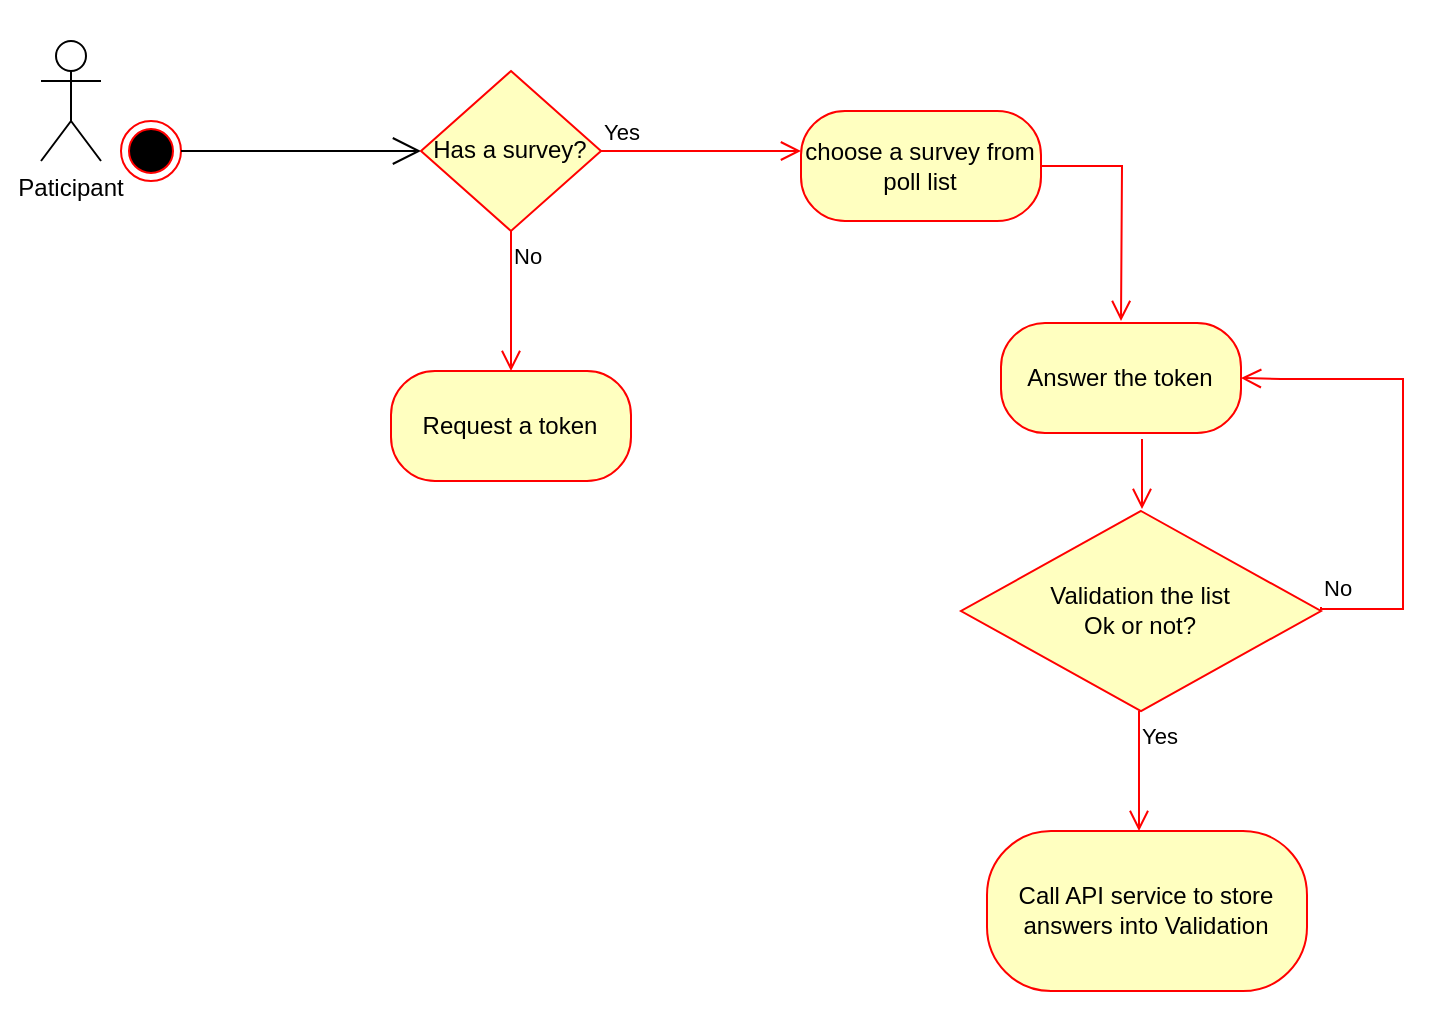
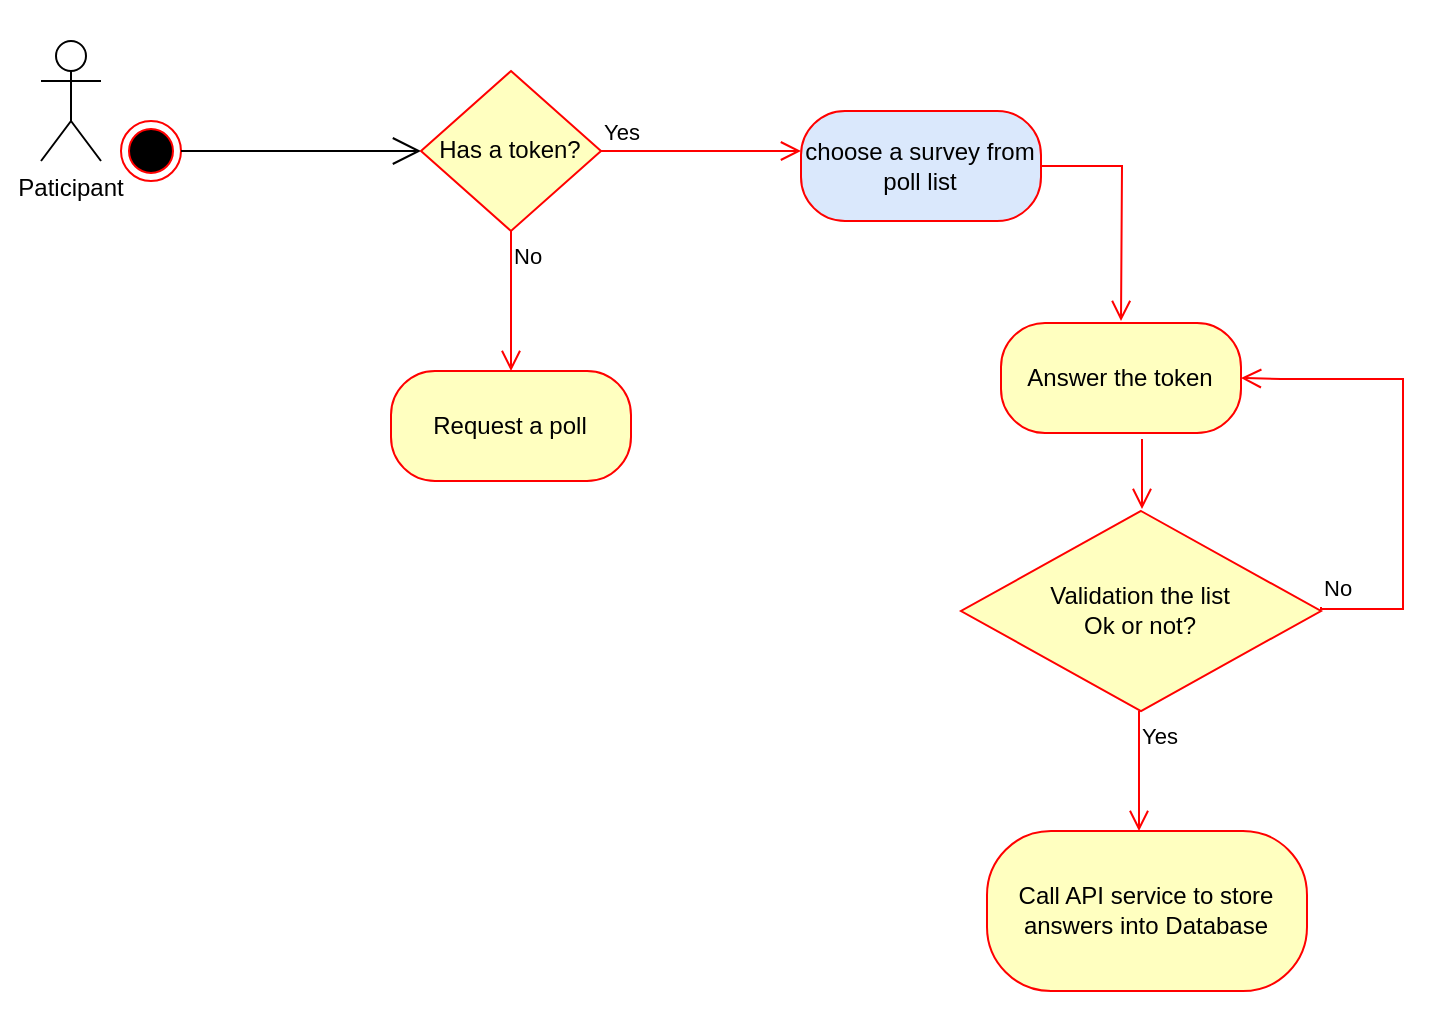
(511, 151) -> (511, 151)
(921, 166) -> (921, 166)
(511, 427) -> (511, 427)
(1147, 911) -> (1147, 911)
